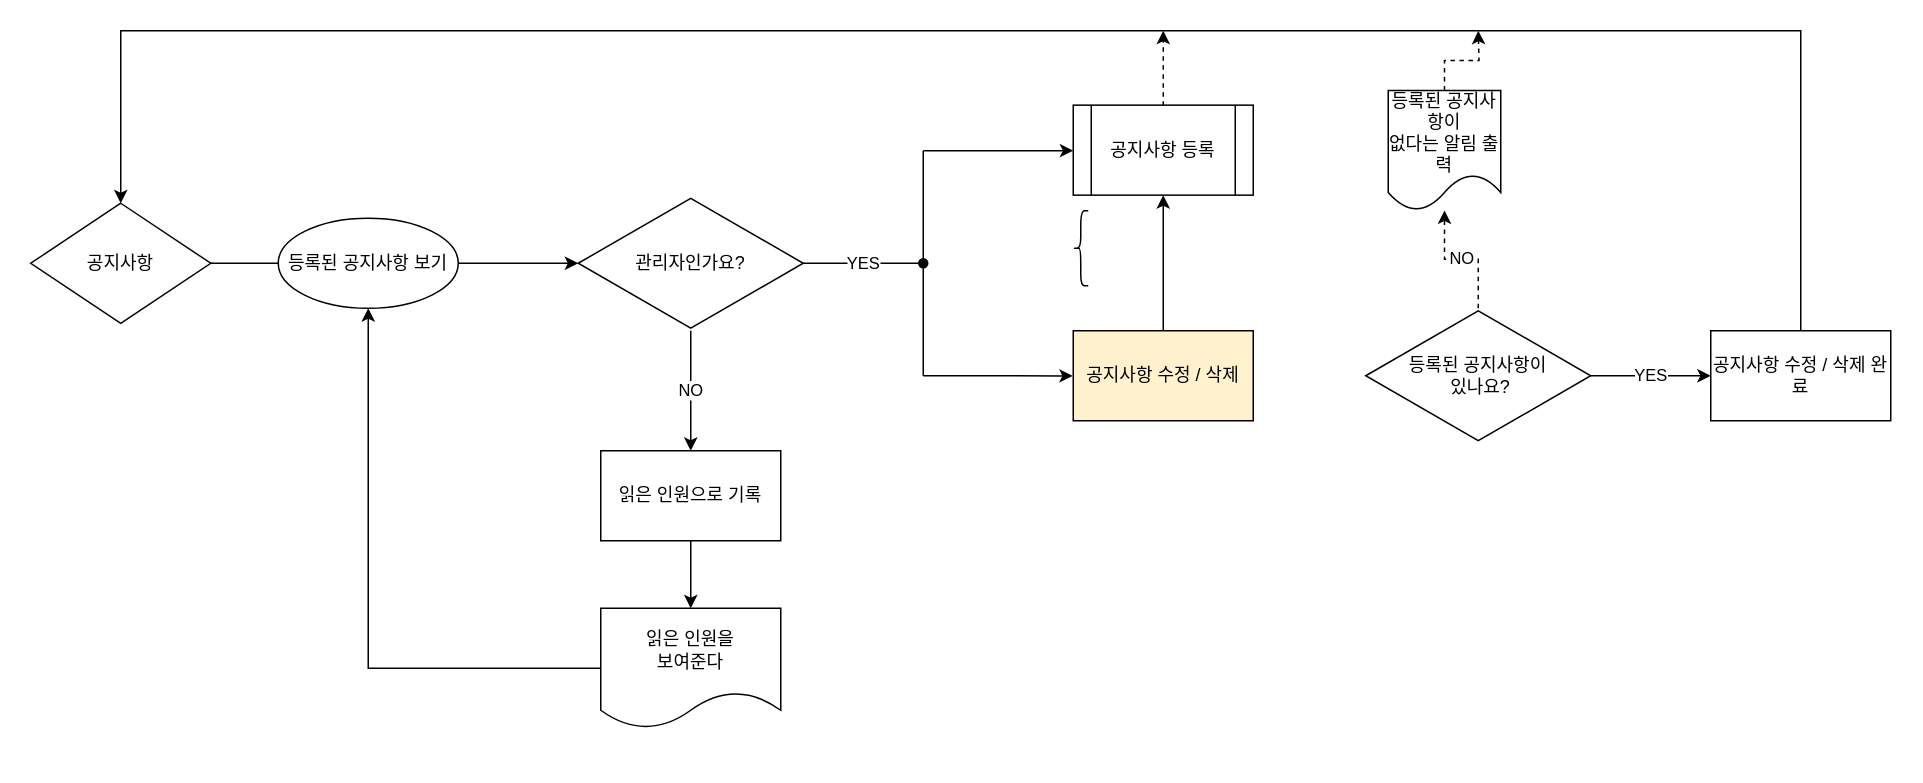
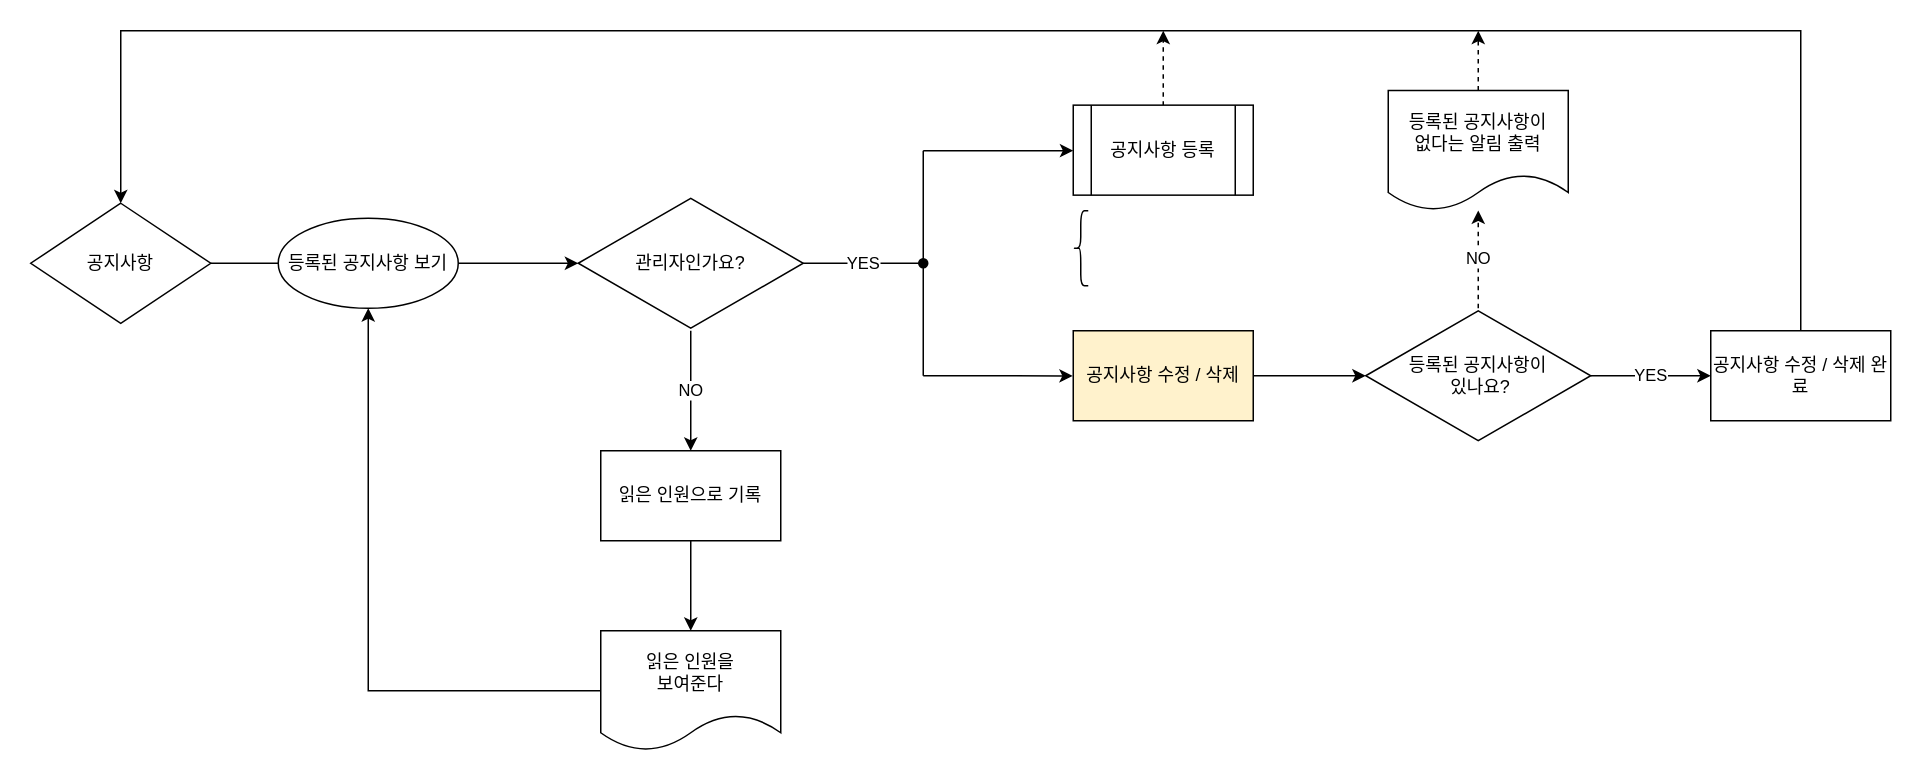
(1445, 150) -> (1478, 150)
(1163, 268) -> (1305, 376)
(691, 668) -> (691, 691)
